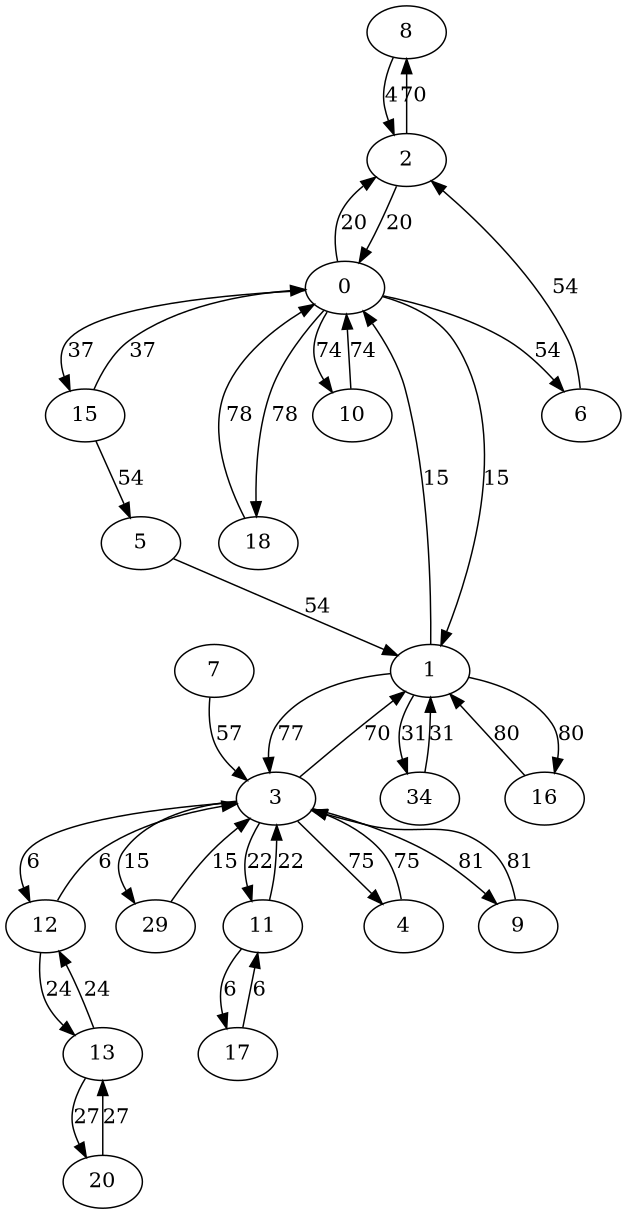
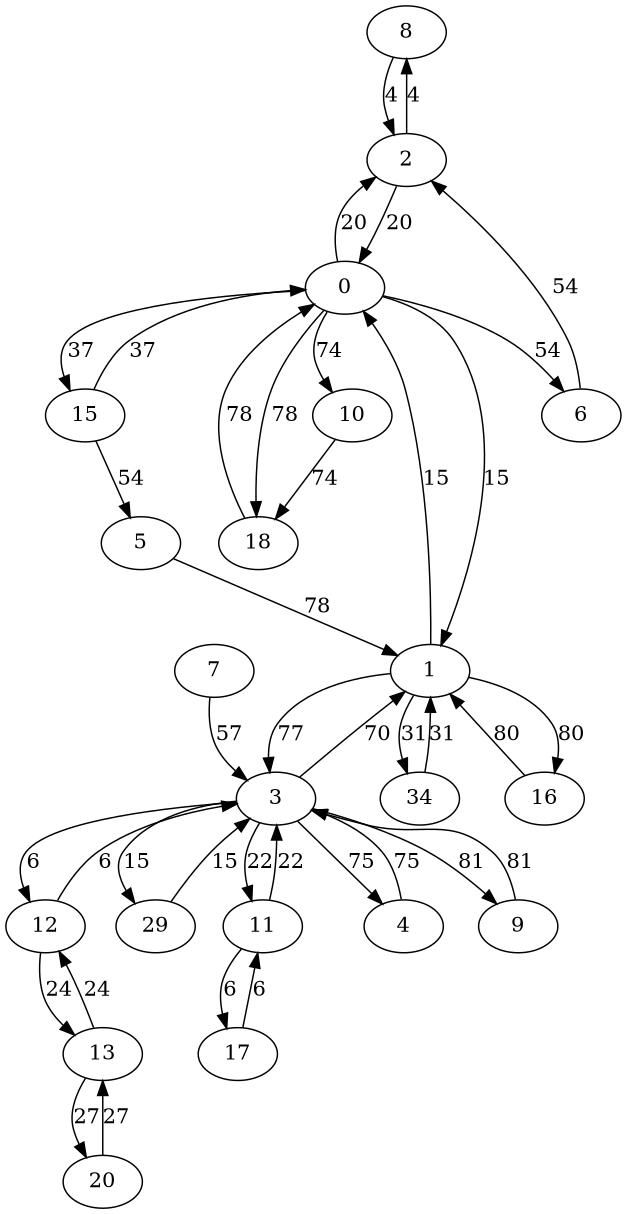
(414, 96) -> (414, 96)
(349, 359) -> (310, 473)
(318, 607) -> (318, 607)
